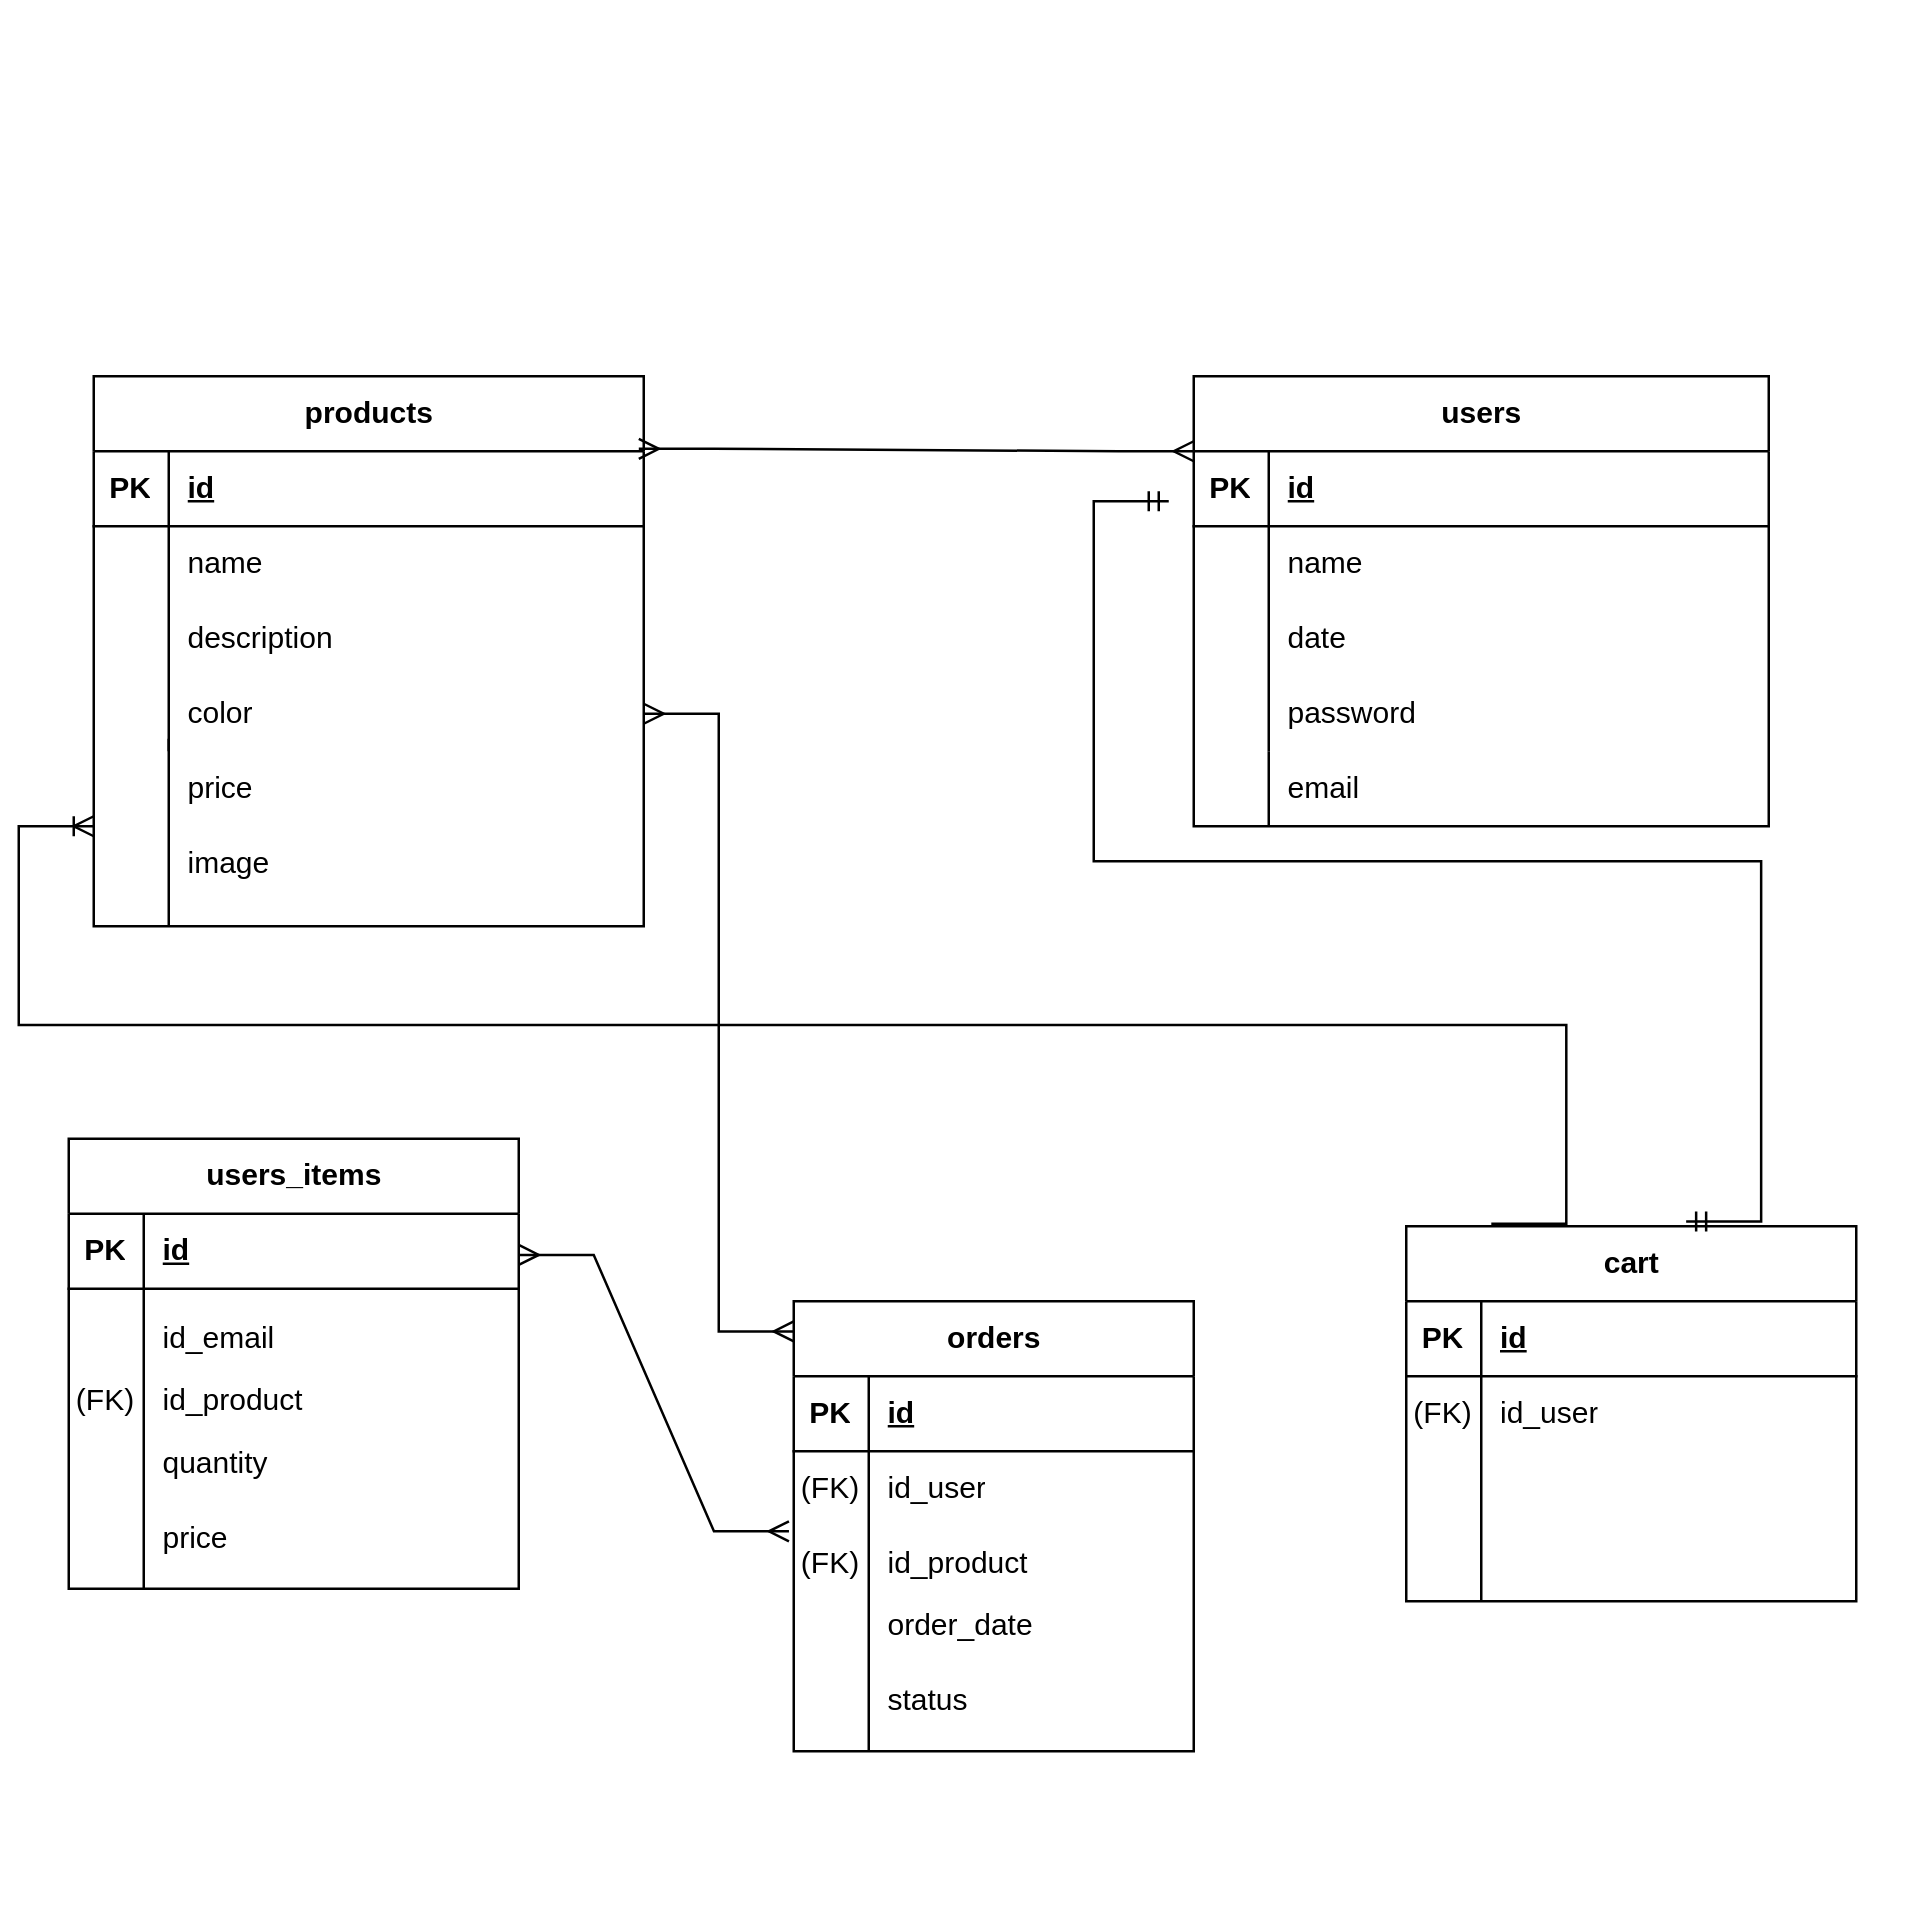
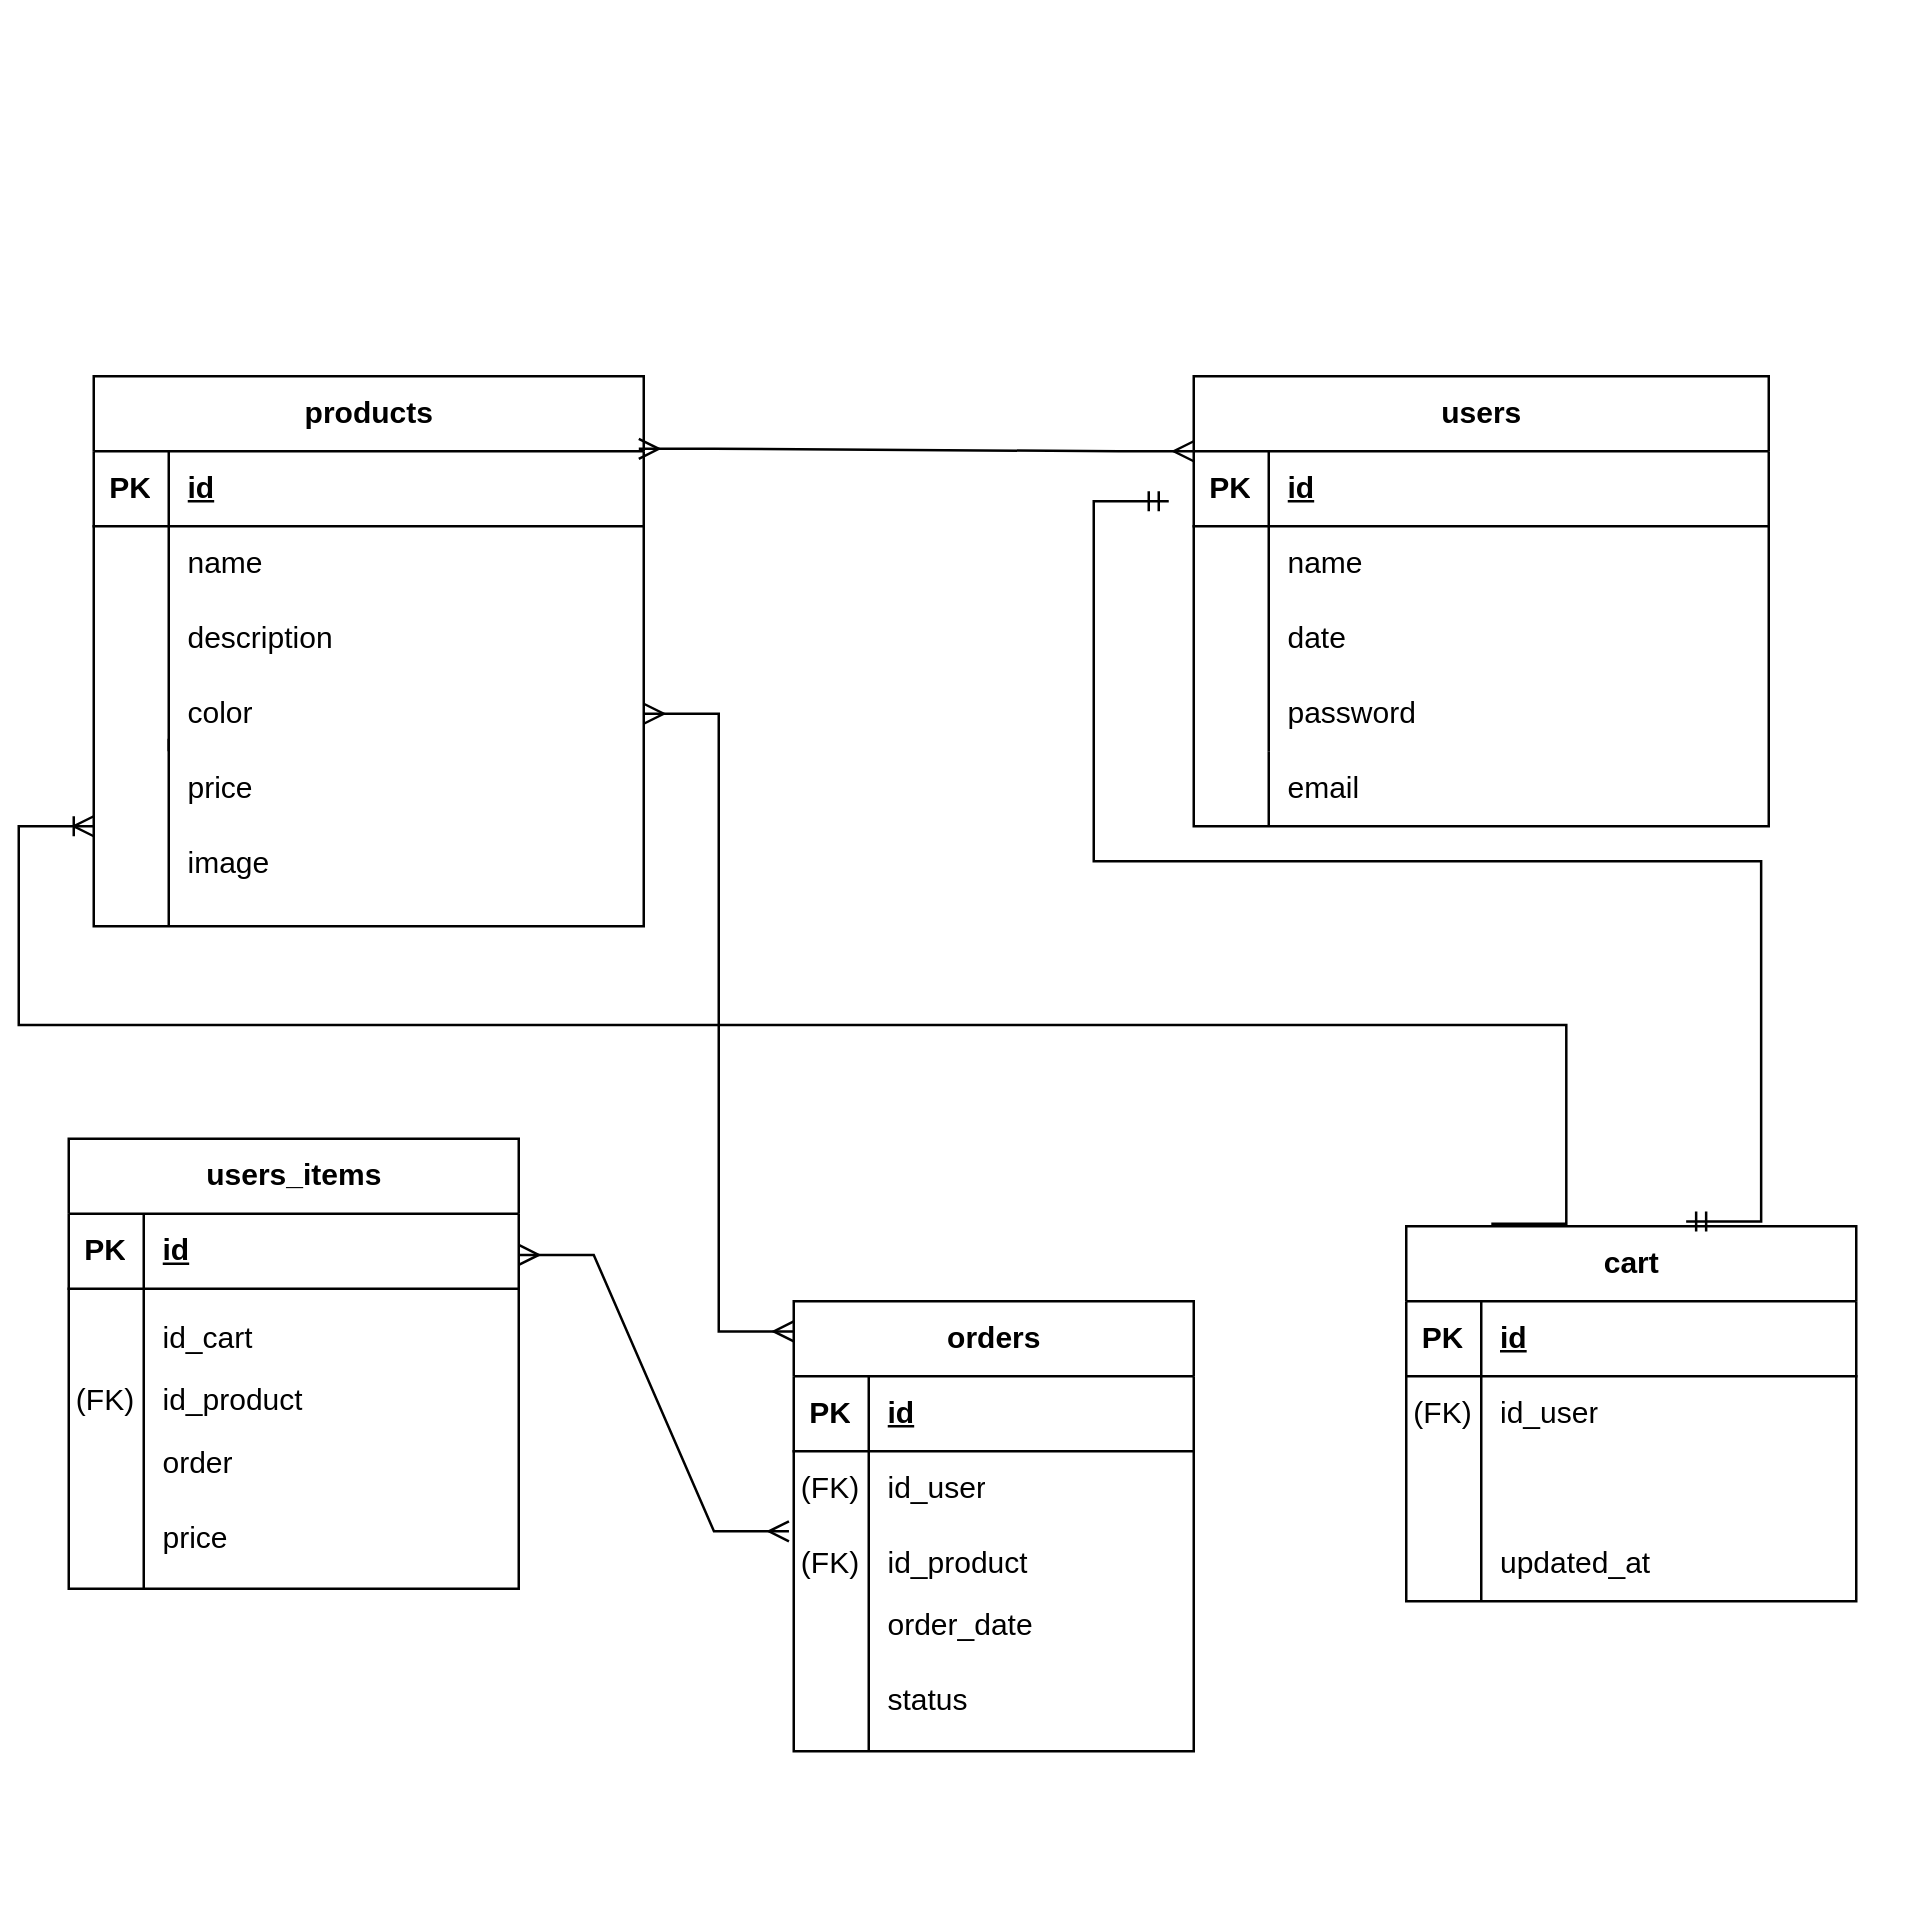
(219, 1339) -> (219, 1339)
(227, 1464) -> (206, 1464)
none -> (1669, 1564)
